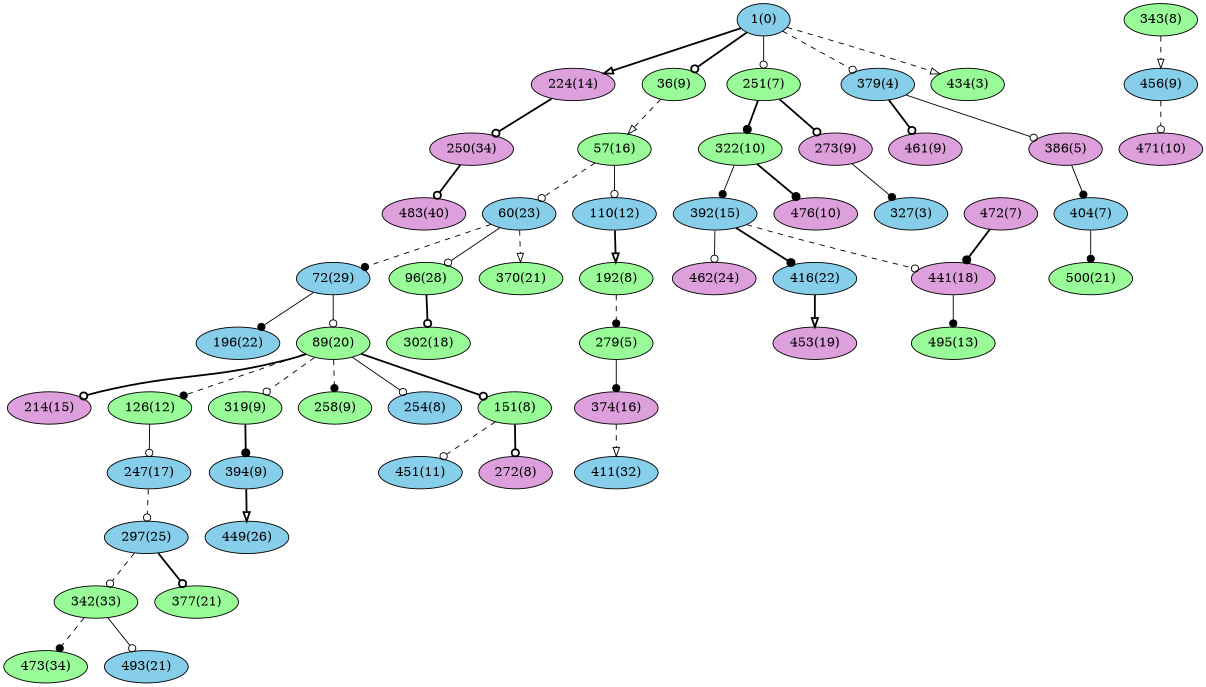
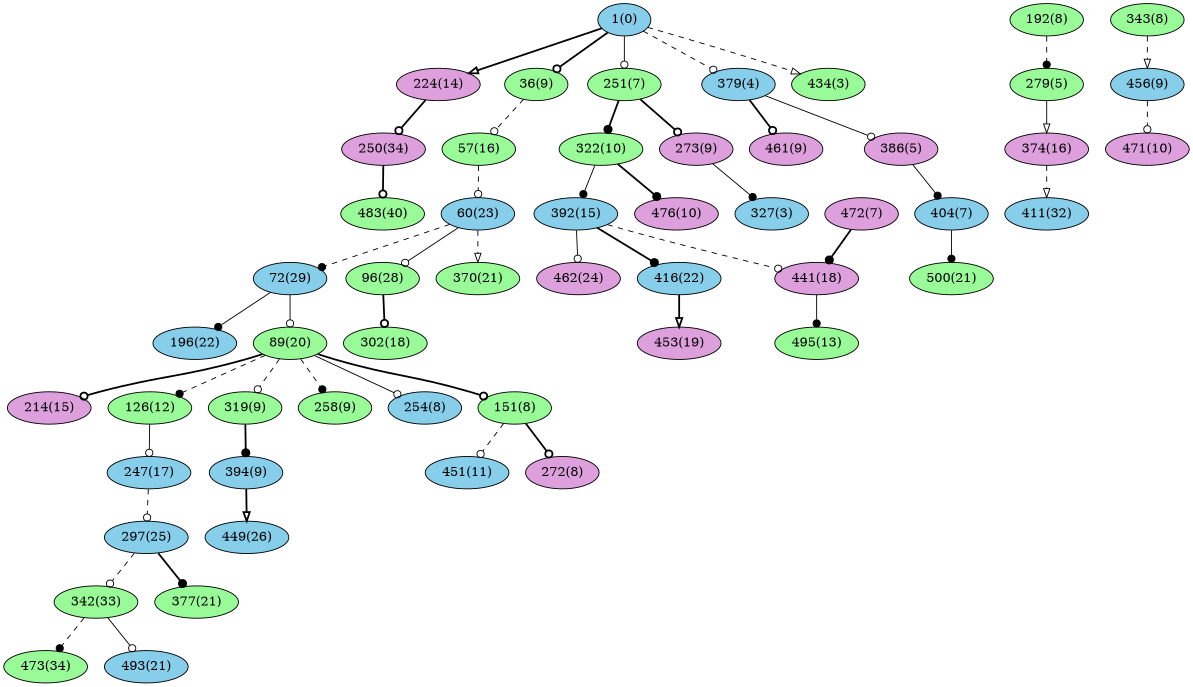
(647, 113) -> (510, 114)
(424, 214) -> (383, 214)
(614, 214) -> none
(616, 372) -> (1047, 112)
(169, 567) -> (169, 567)
